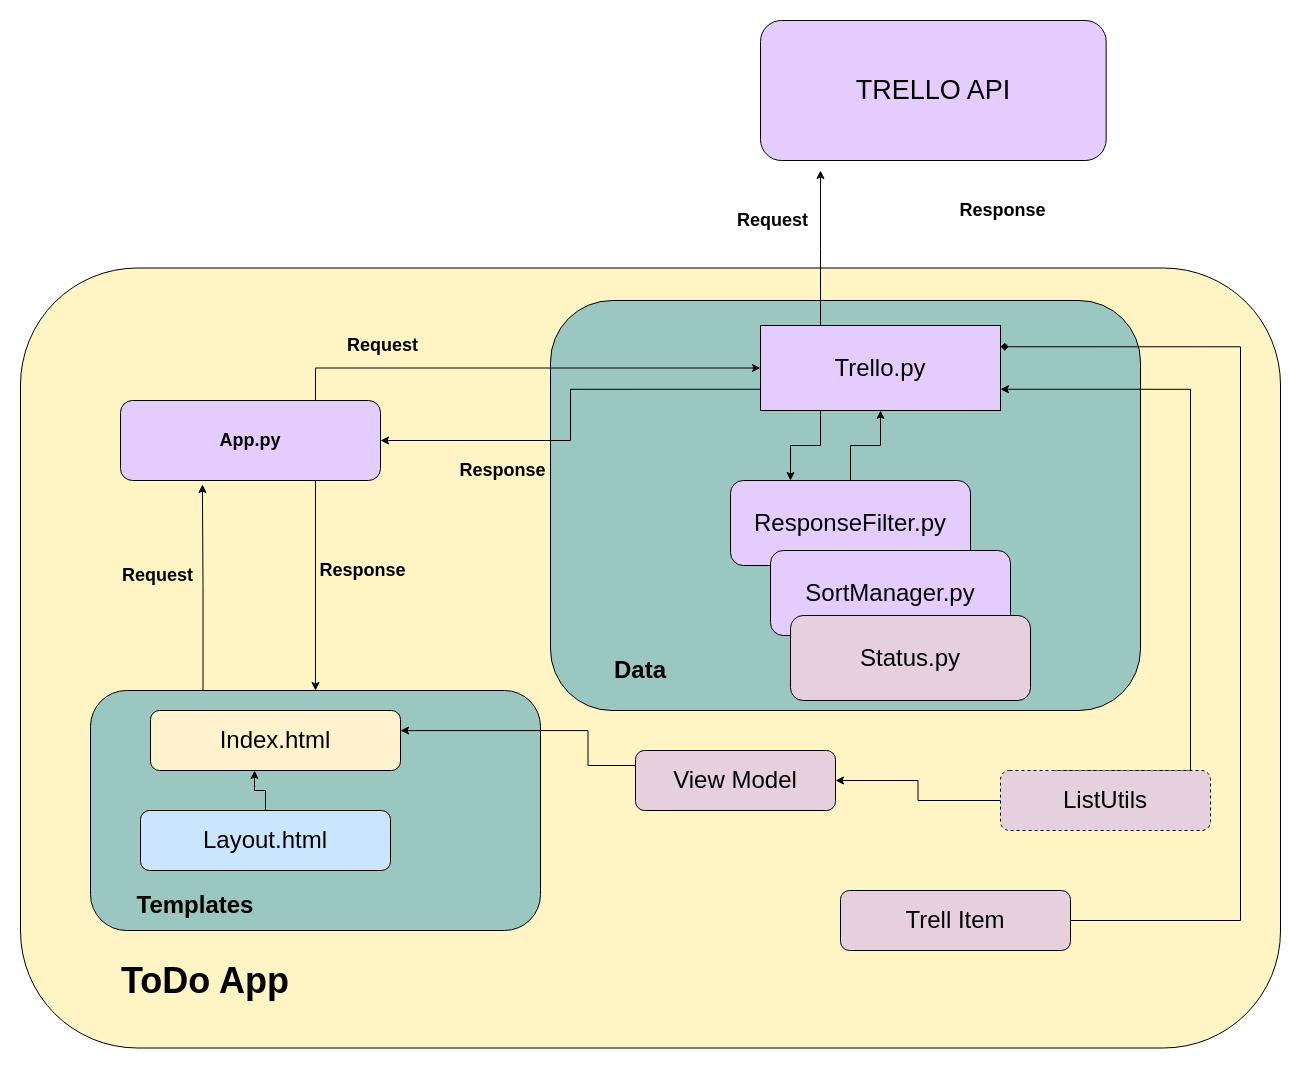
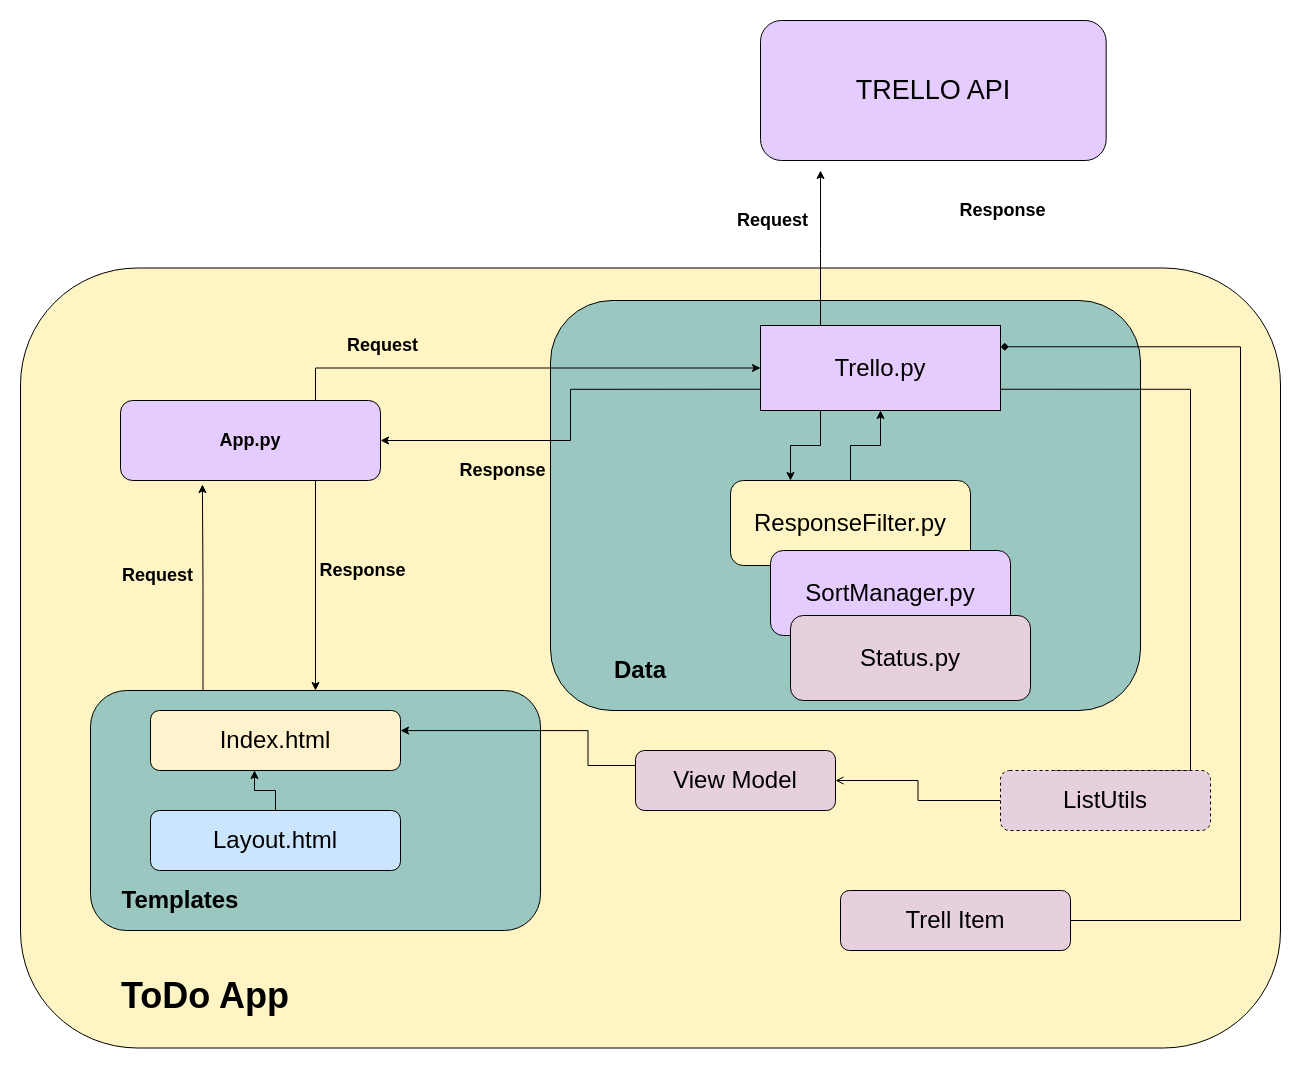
(1009, 389) -> (1006, 389)
(851, 523) -> (851, 523)
(843, 781) -> (841, 781)
(266, 841) -> (276, 841)
(196, 906) -> (181, 901)
(206, 981) -> (206, 996)
